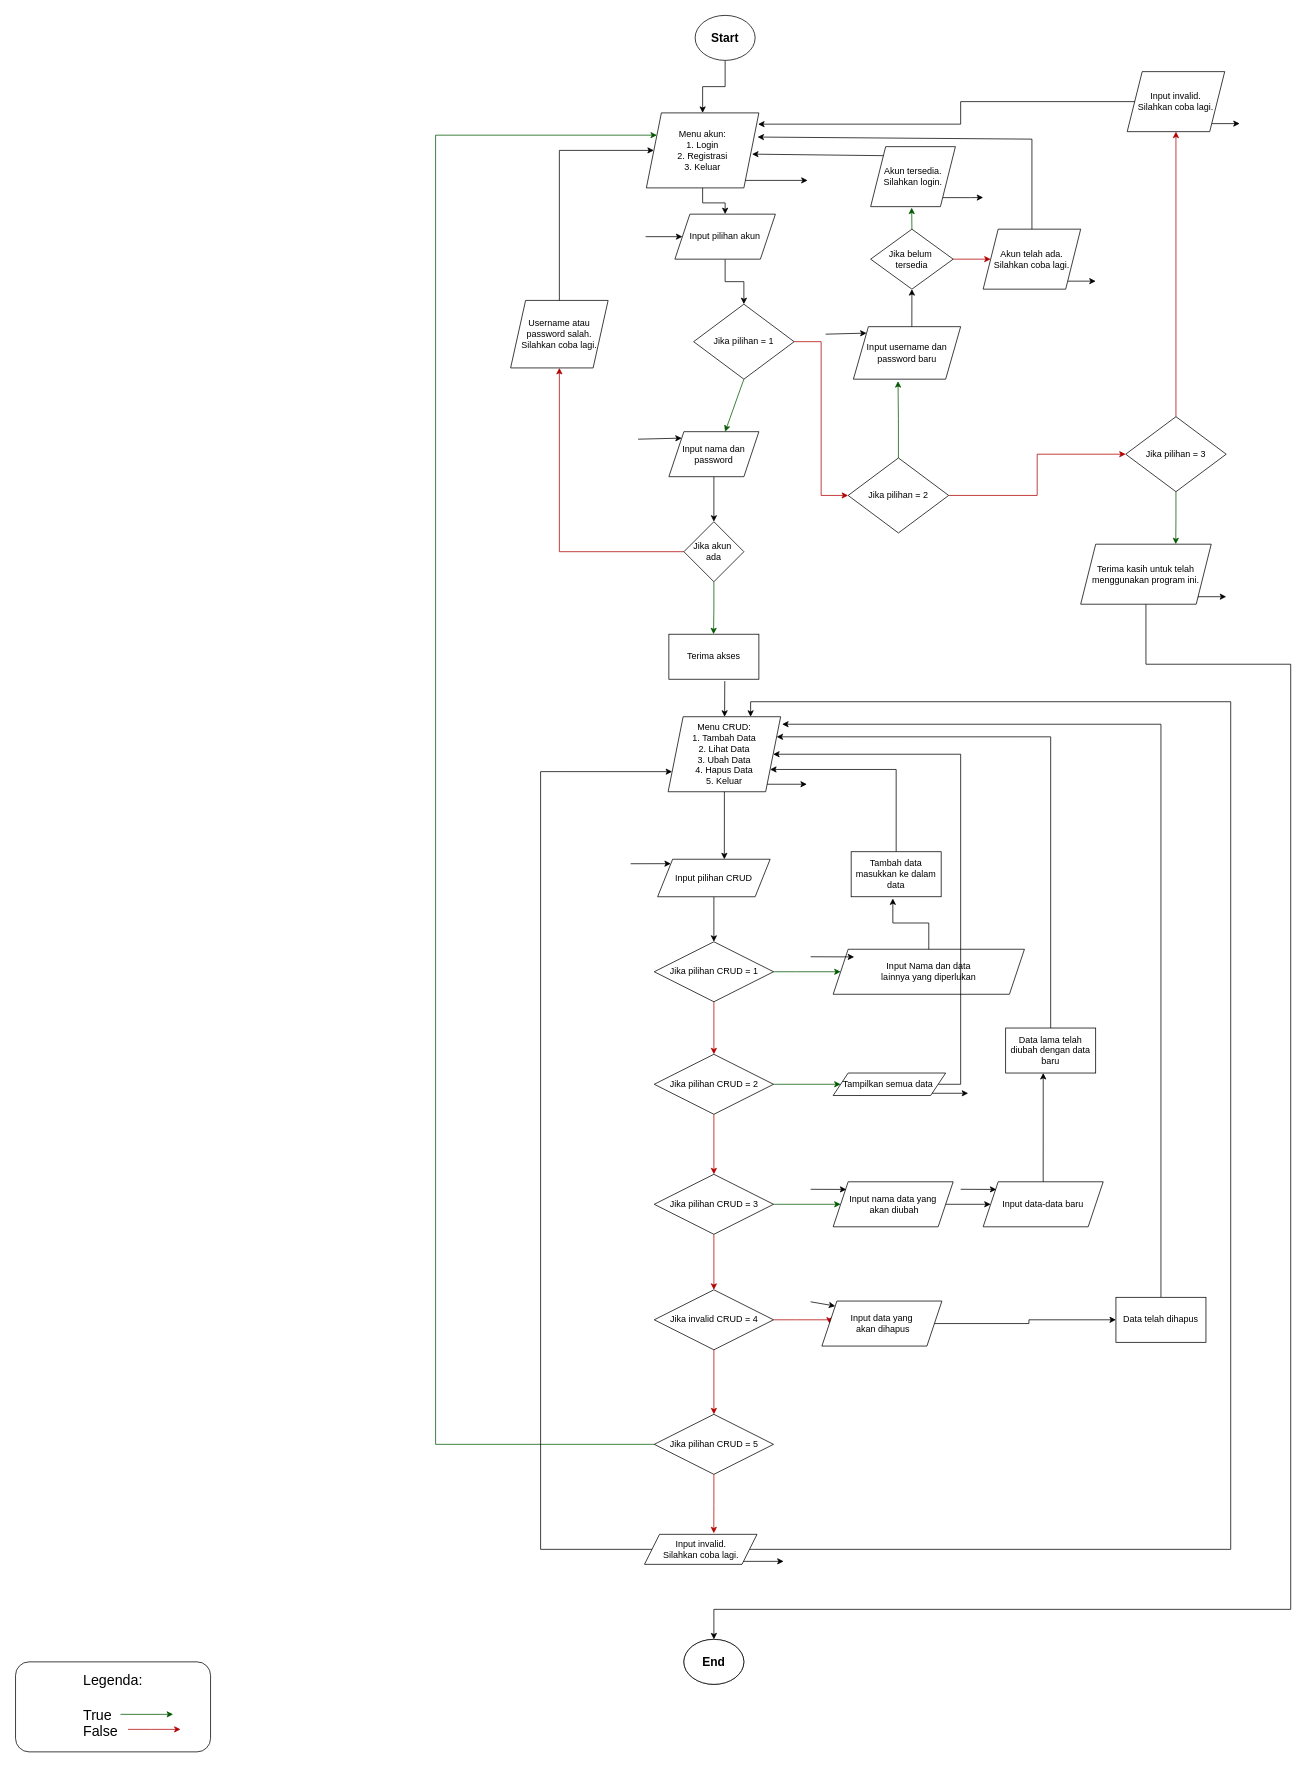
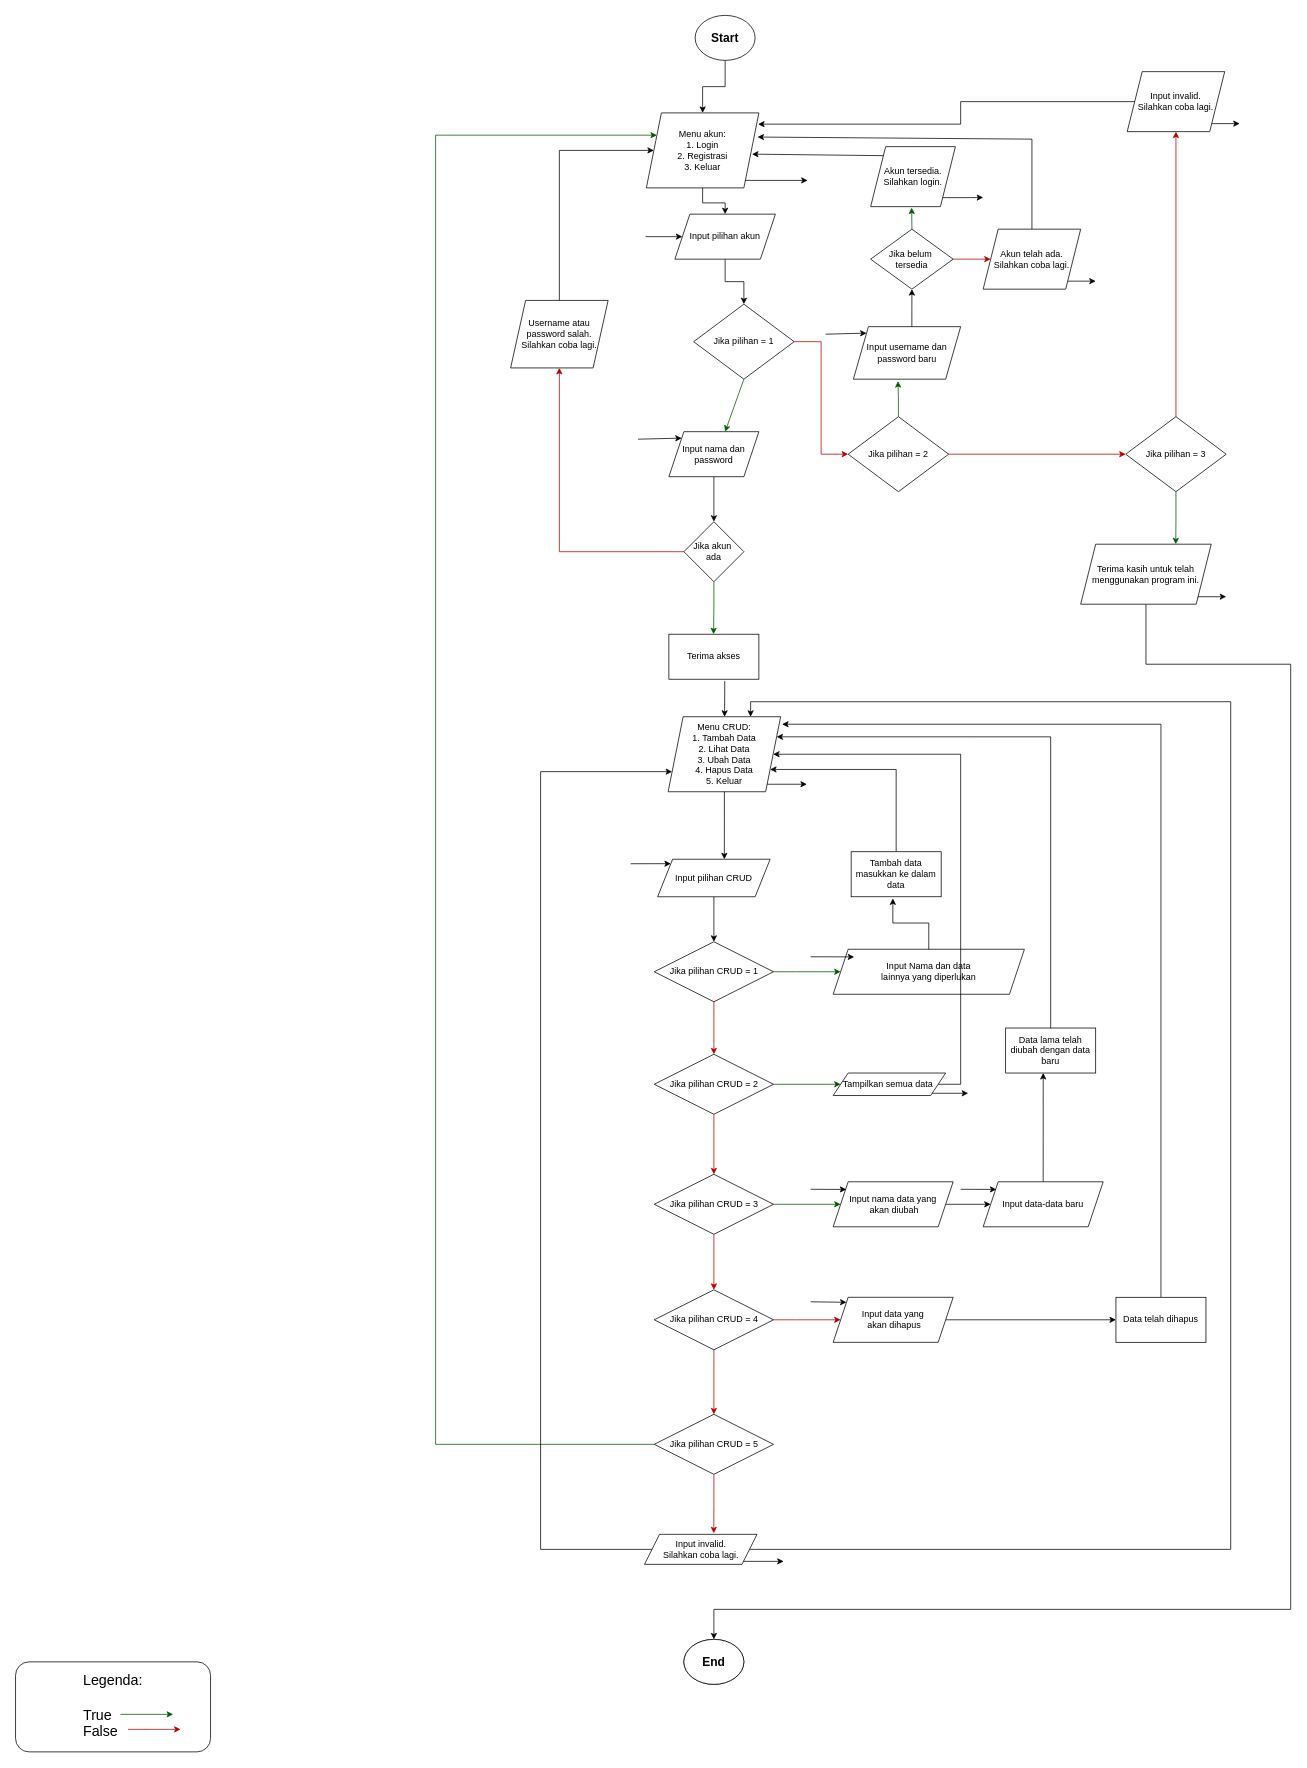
(898, 495) -> (898, 454)
(714, 1320) -> (714, 1320)
(882, 1323) -> (893, 1320)
